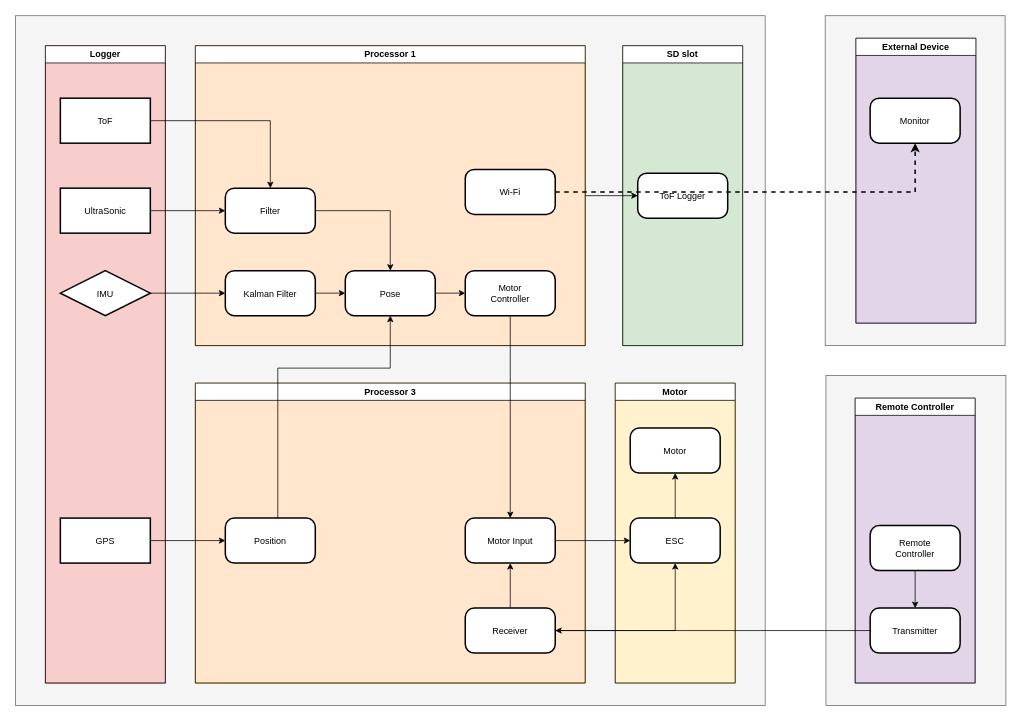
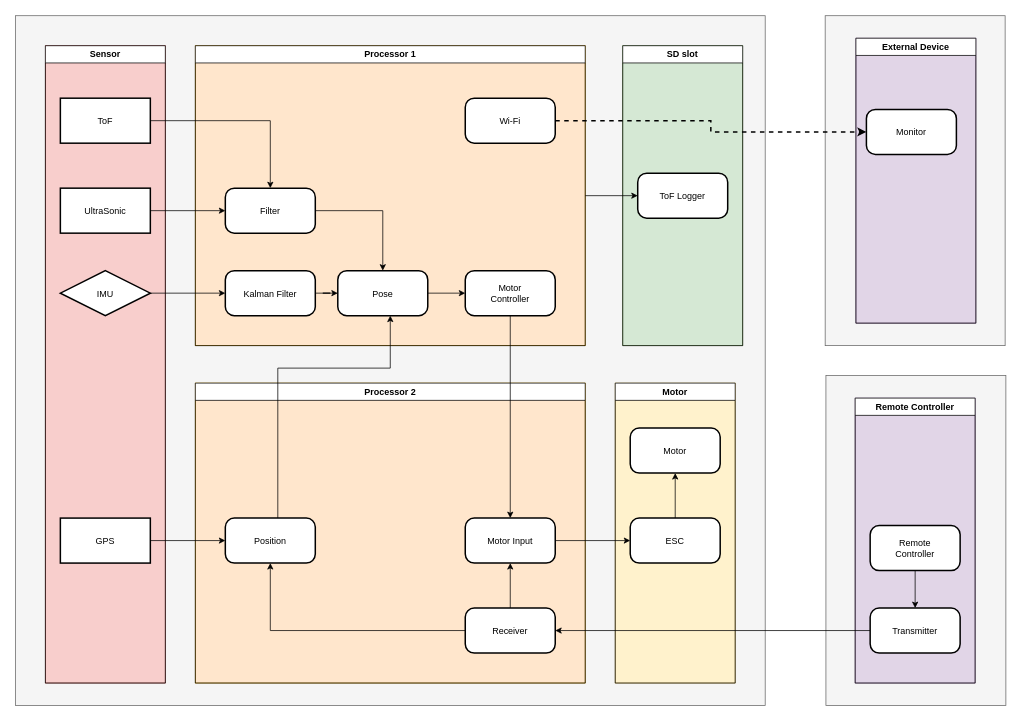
(105, 54) -> (105, 54)
(915, 120) -> (912, 132)
(510, 192) -> (510, 120)
(390, 293) -> (383, 293)
(390, 392) -> (390, 392)
(675, 598) -> (337, 630)
